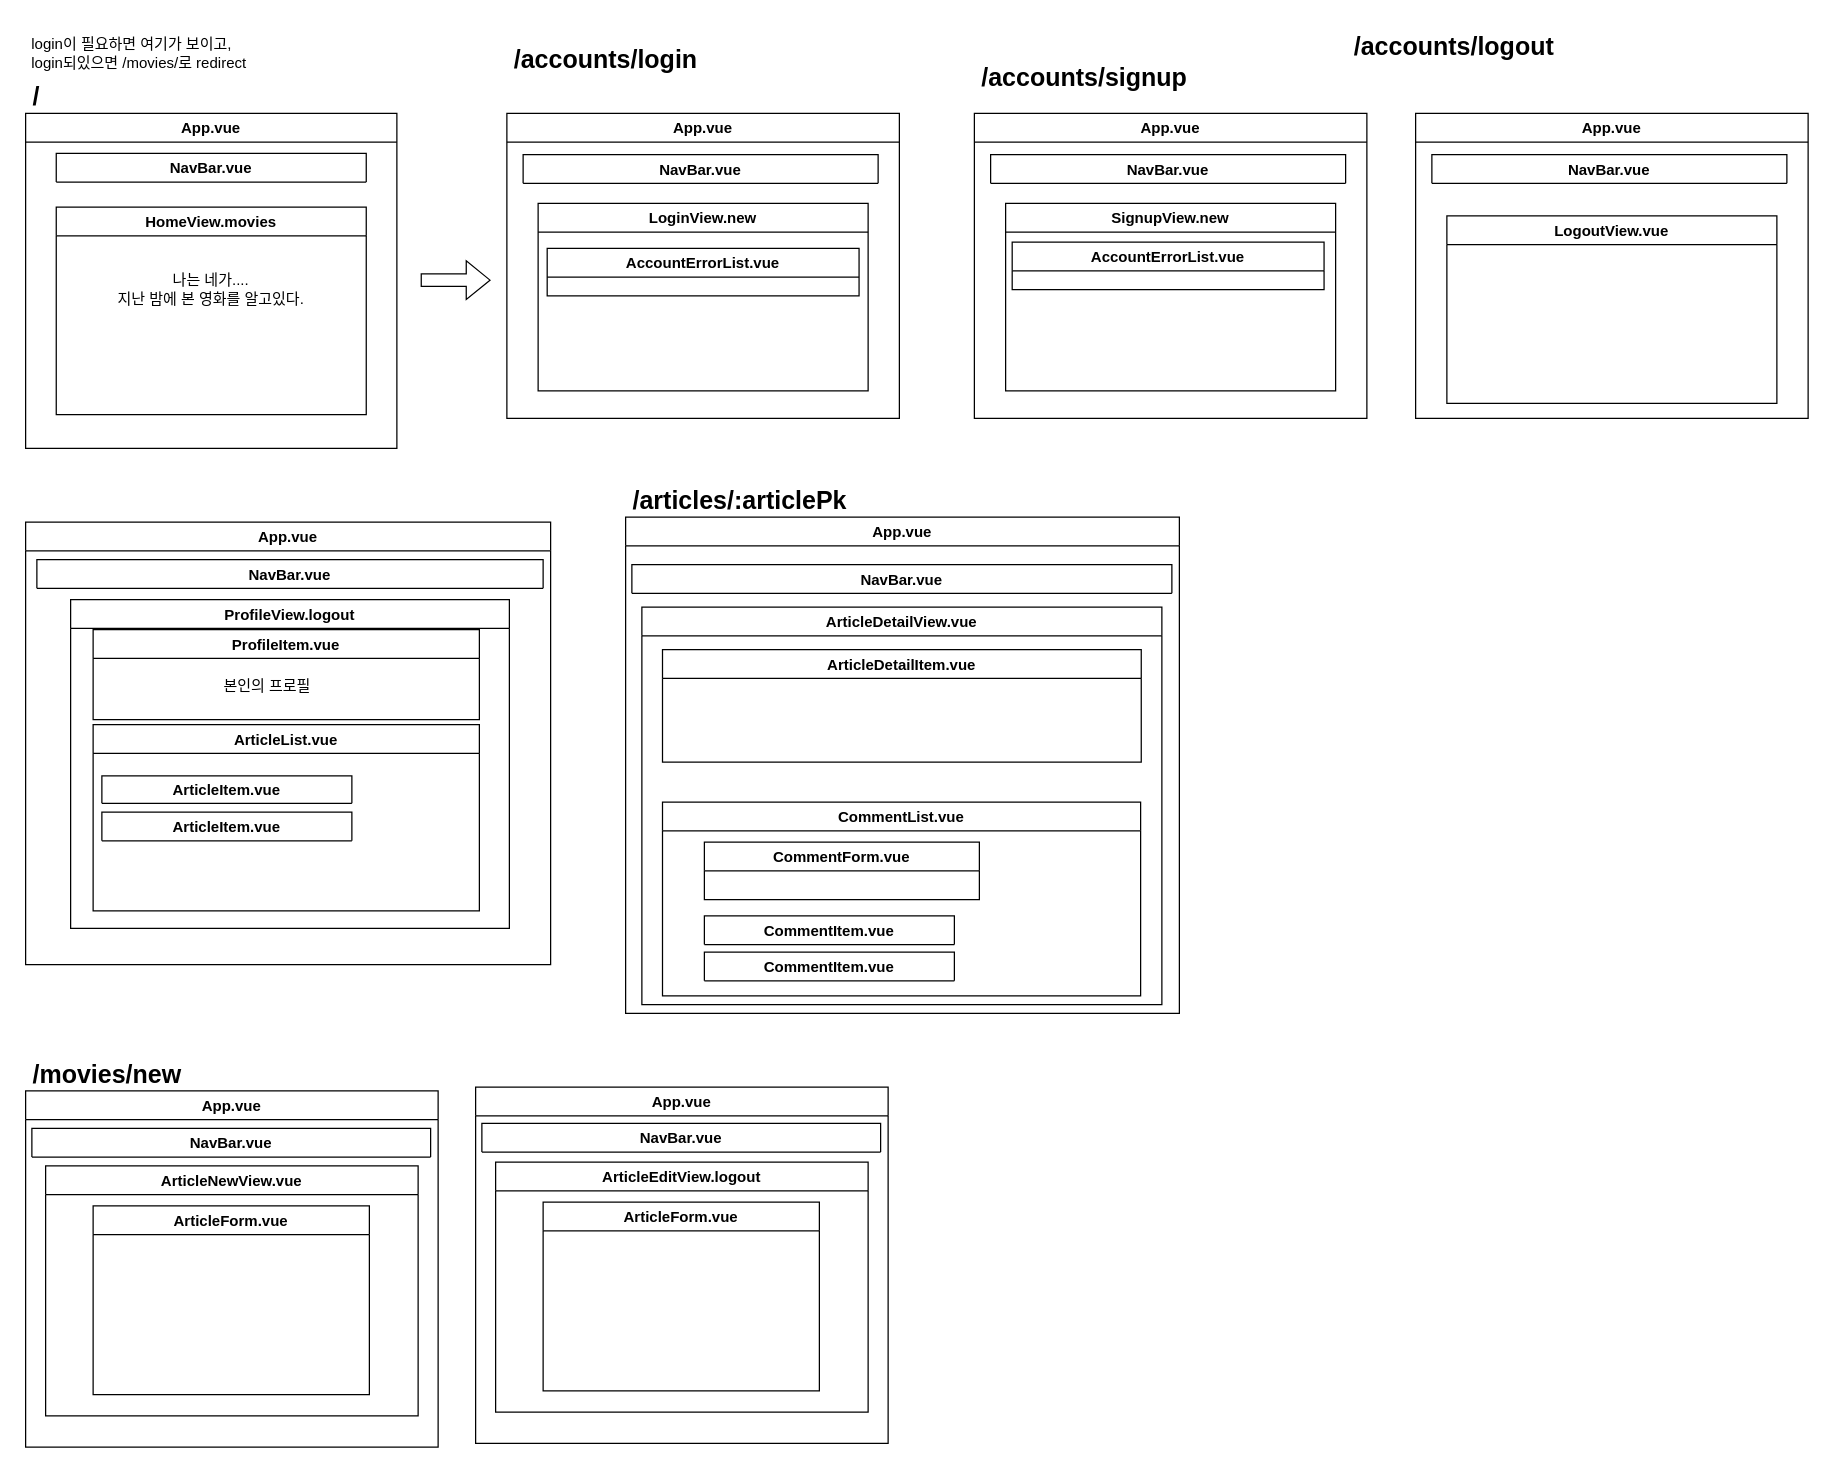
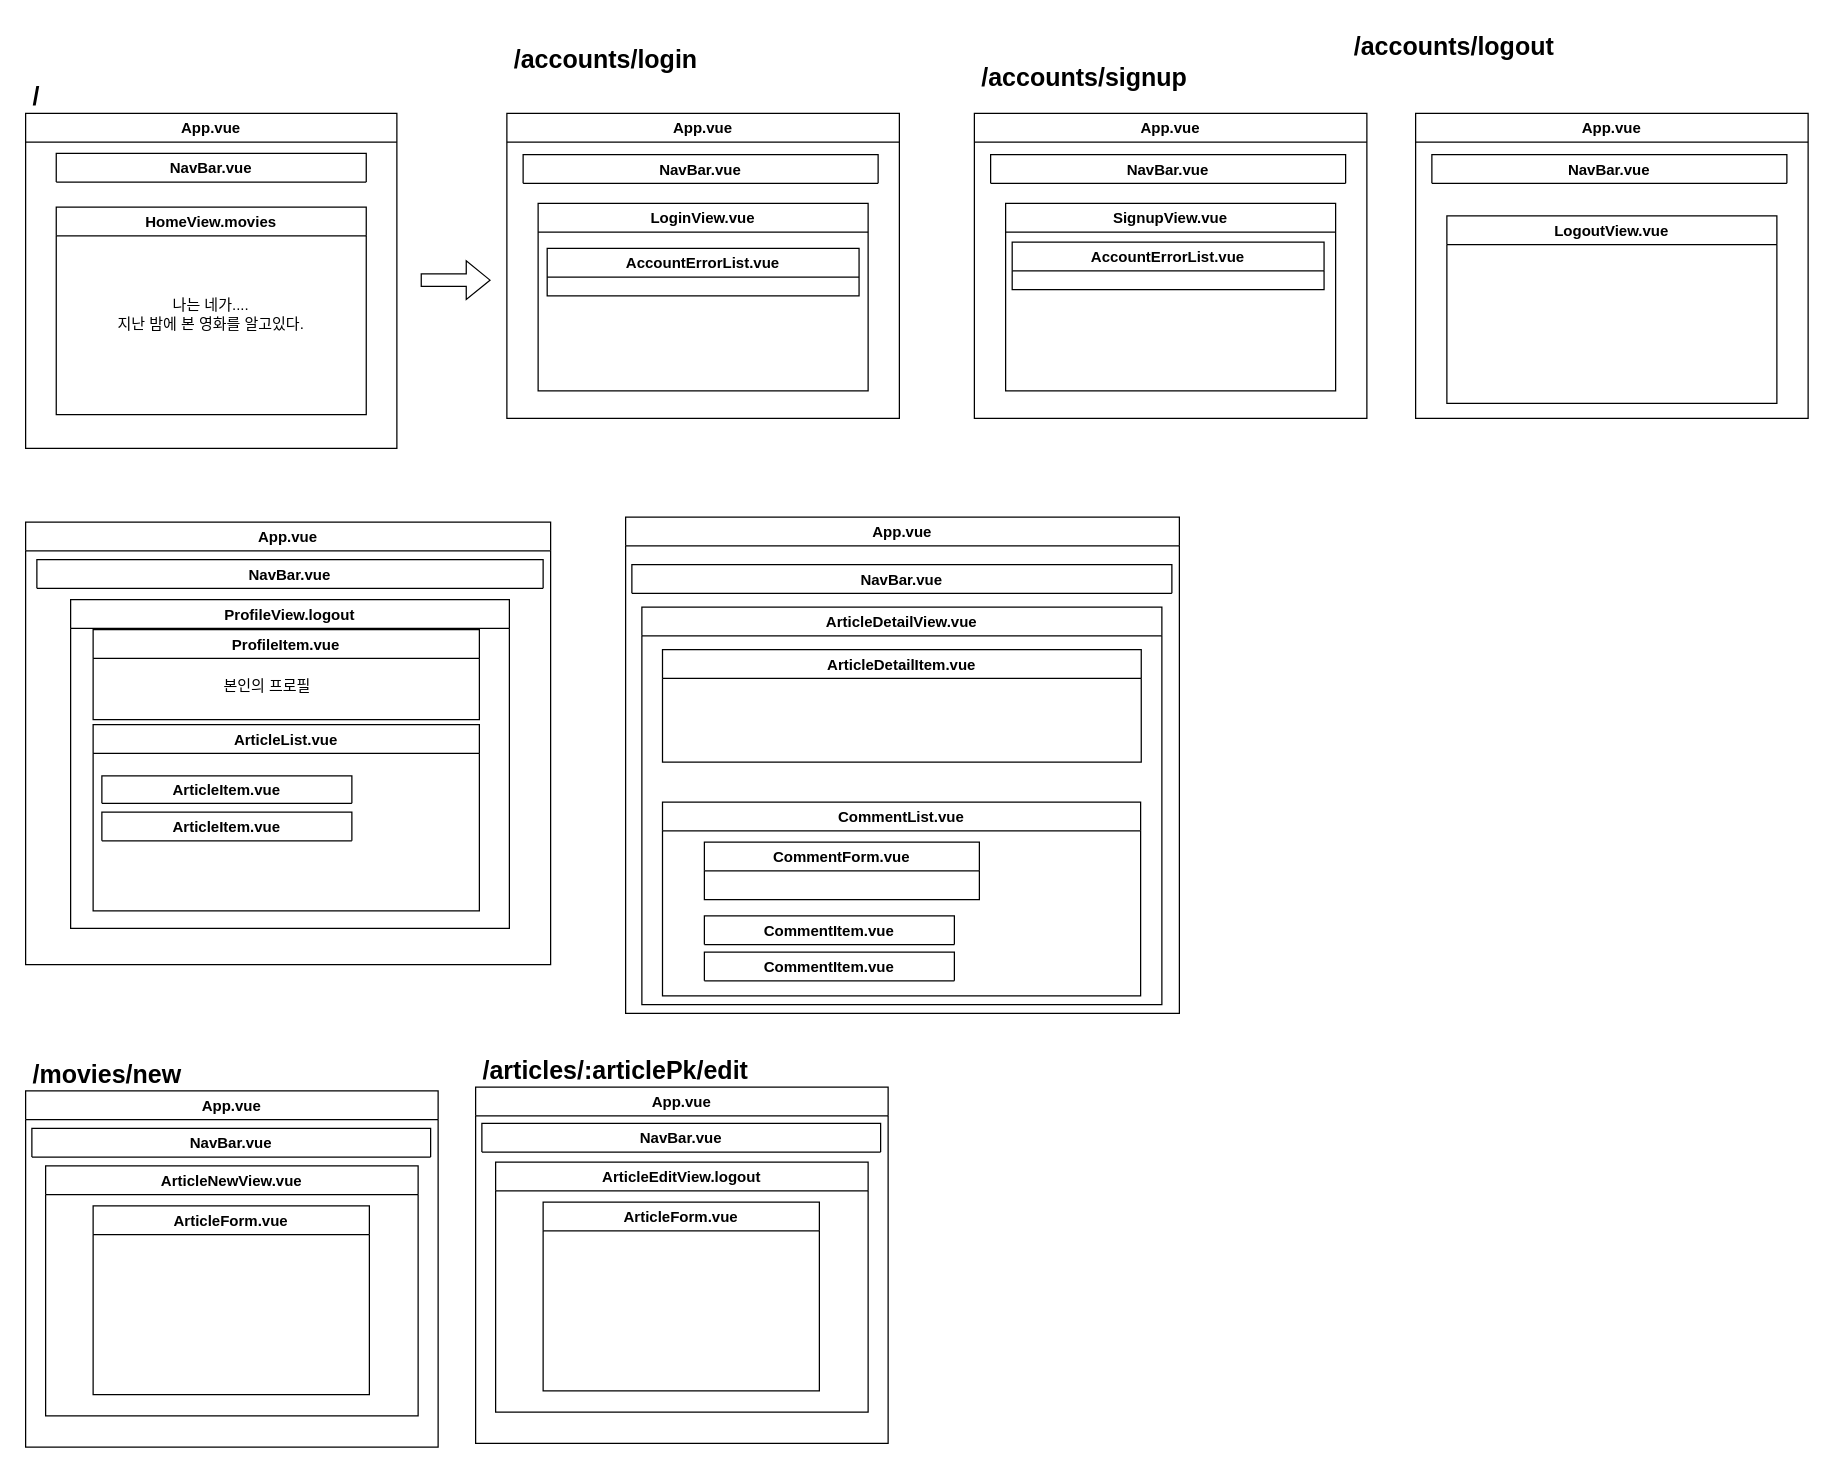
(206, 53) -> none
(703, 218) -> (703, 218)
(1170, 218) -> (1170, 218)
(211, 289) -> (211, 314)
(874, 498) -> none
none -> (628, 1068)
